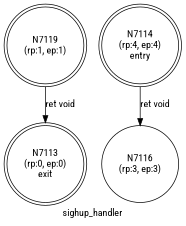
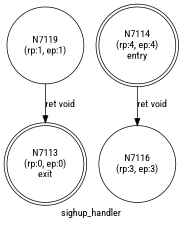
(45, 45) -> (45, 45)
